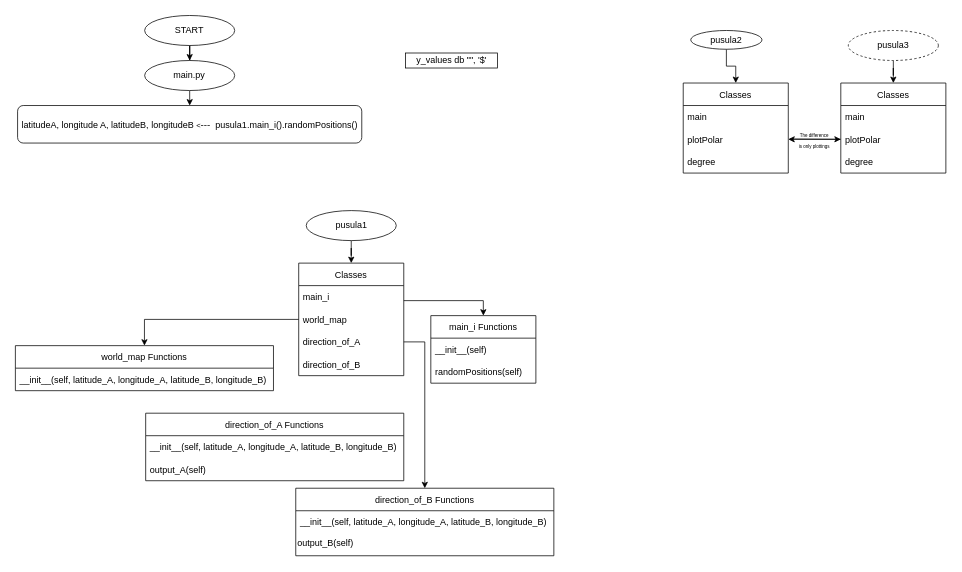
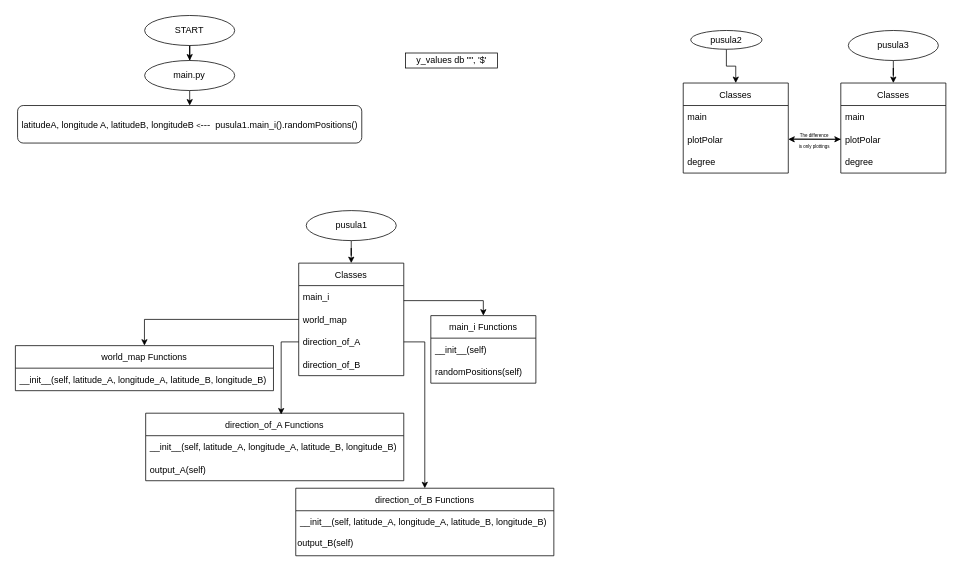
(893, 45) -> (893, 45)
none -> (281, 342)
